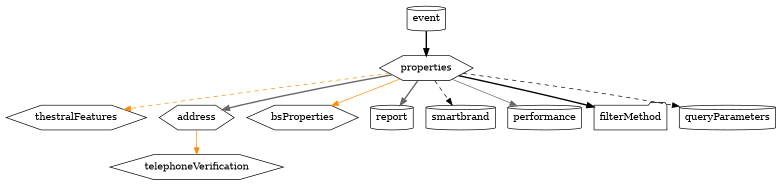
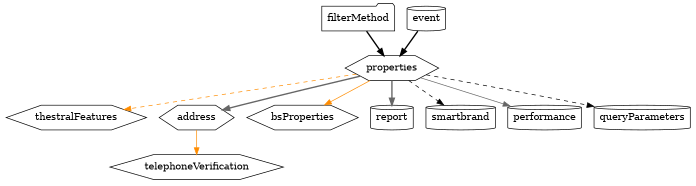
(523, 90) -> (373, 41)
